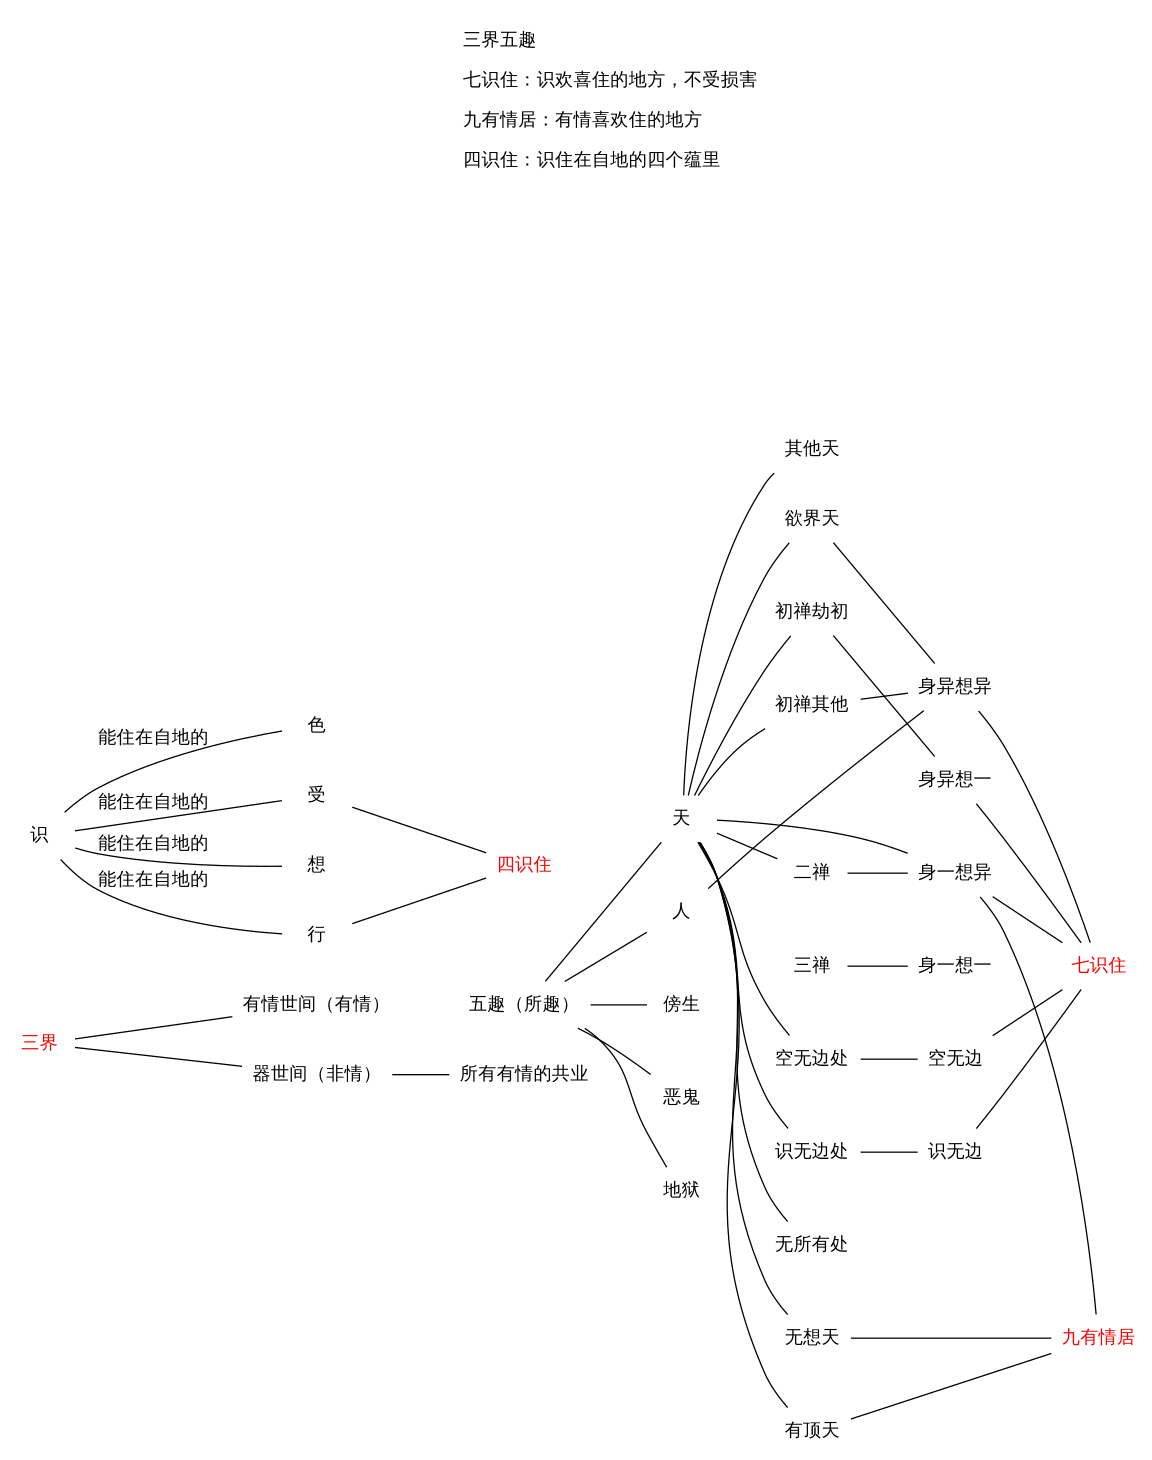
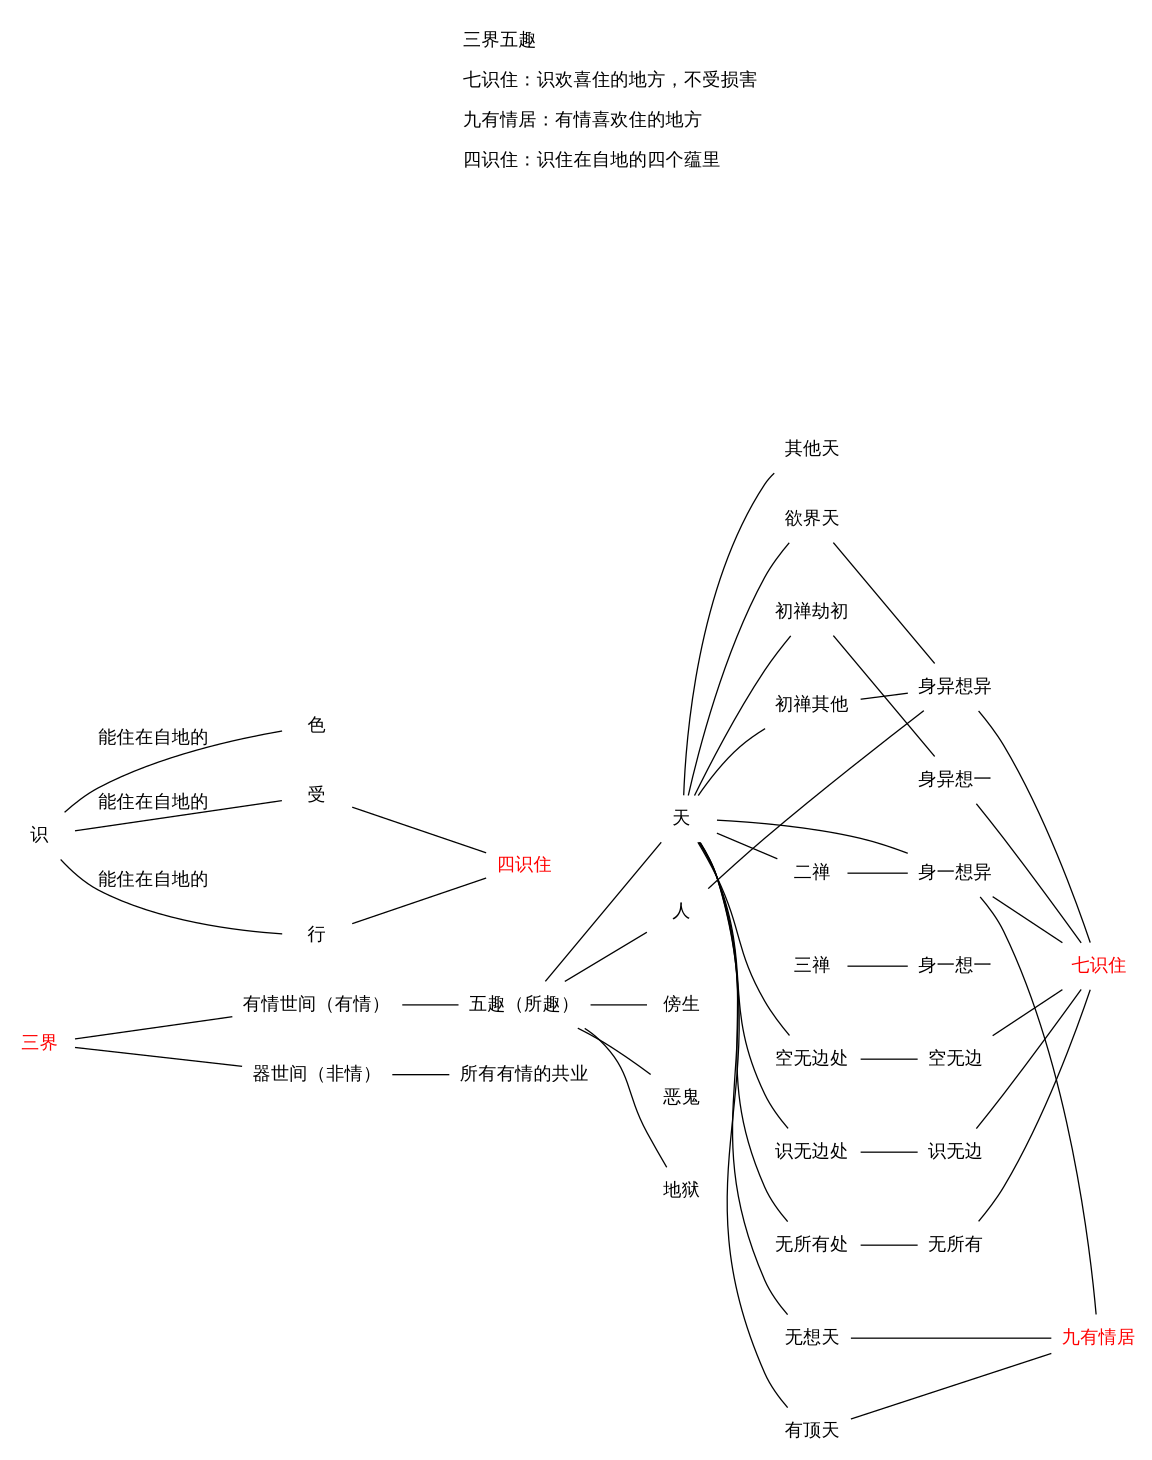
(317, 865) -> none
none -> (430, 1005)
none -> (956, 1245)
